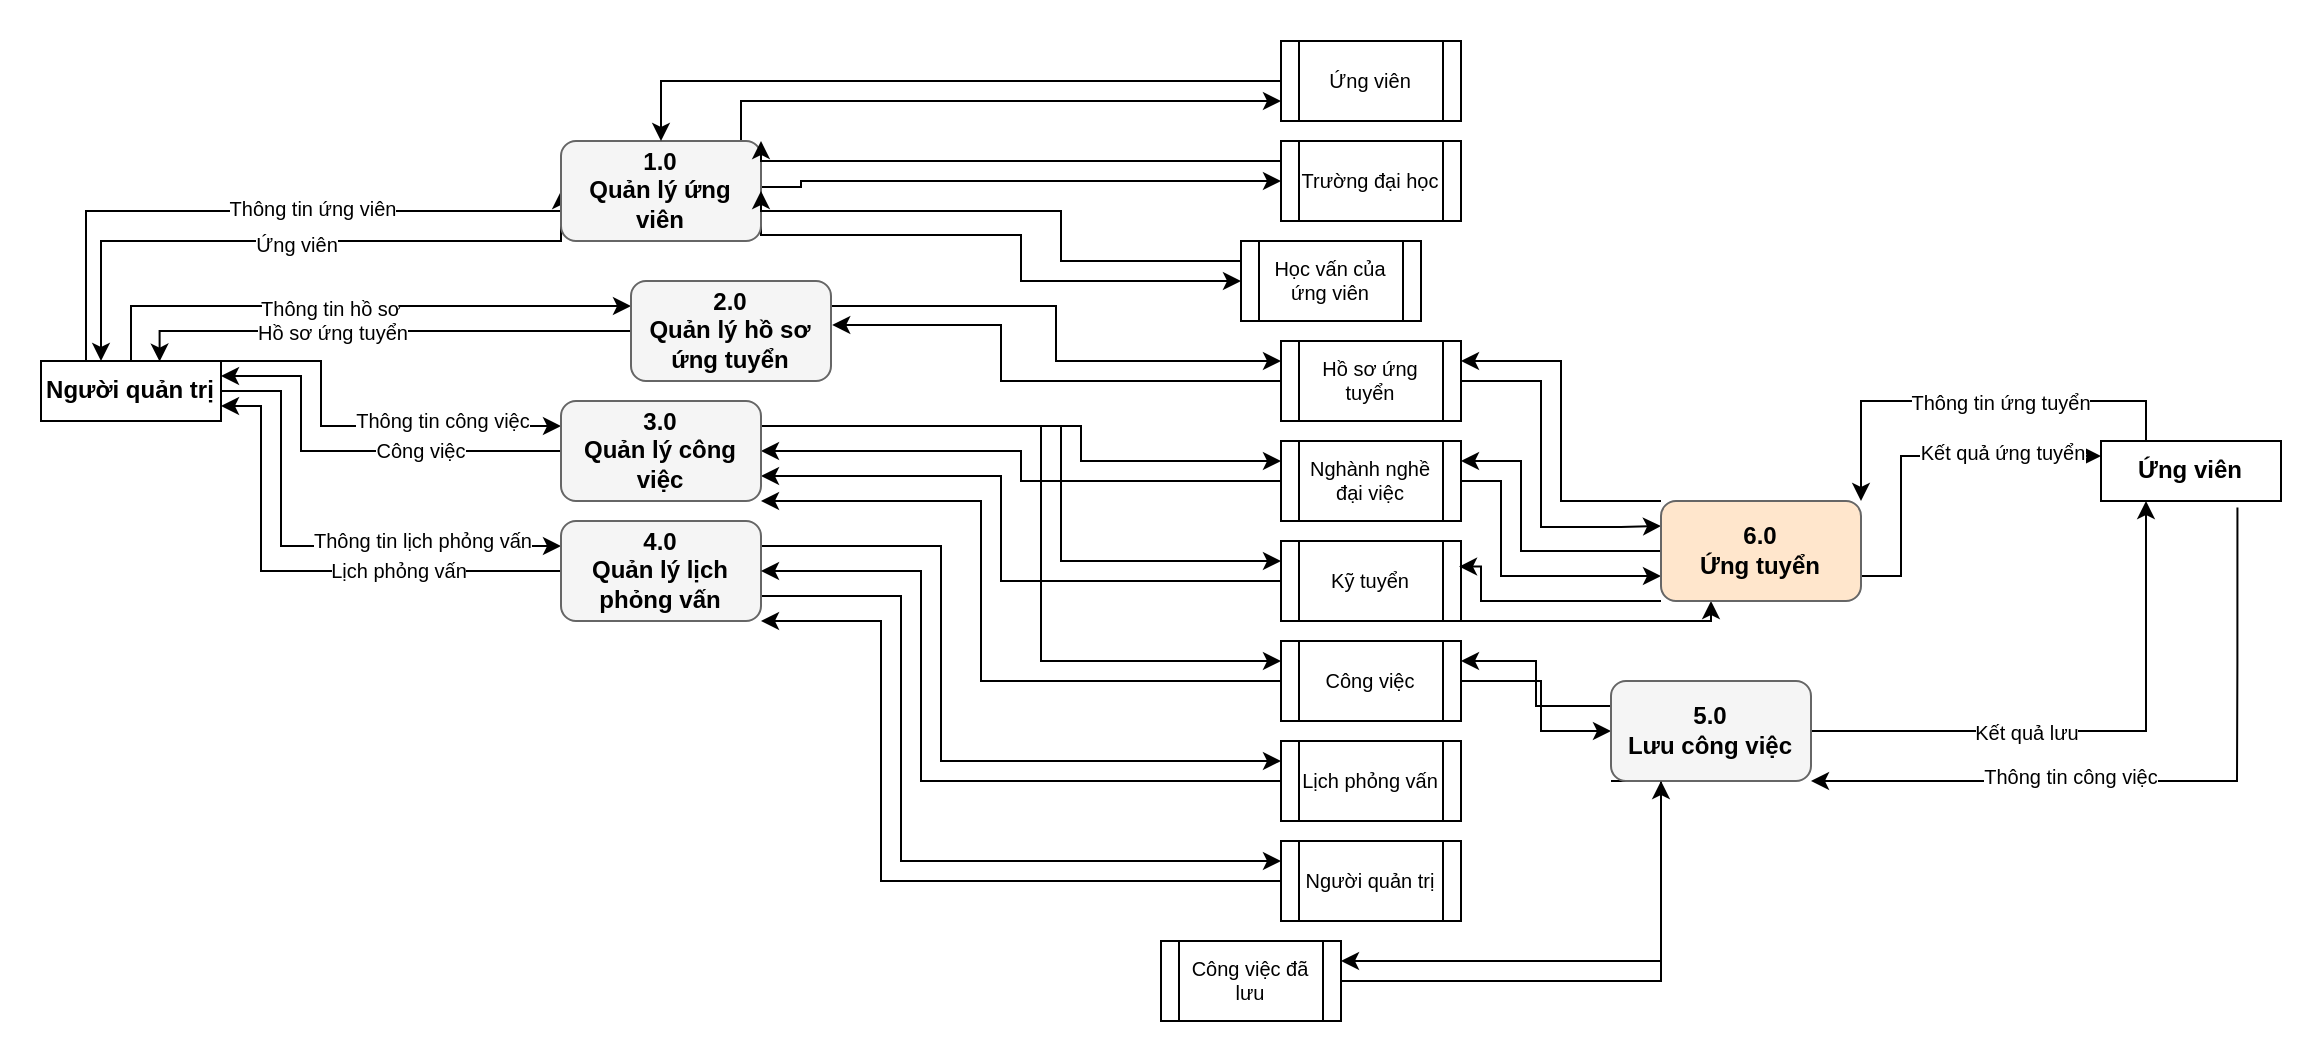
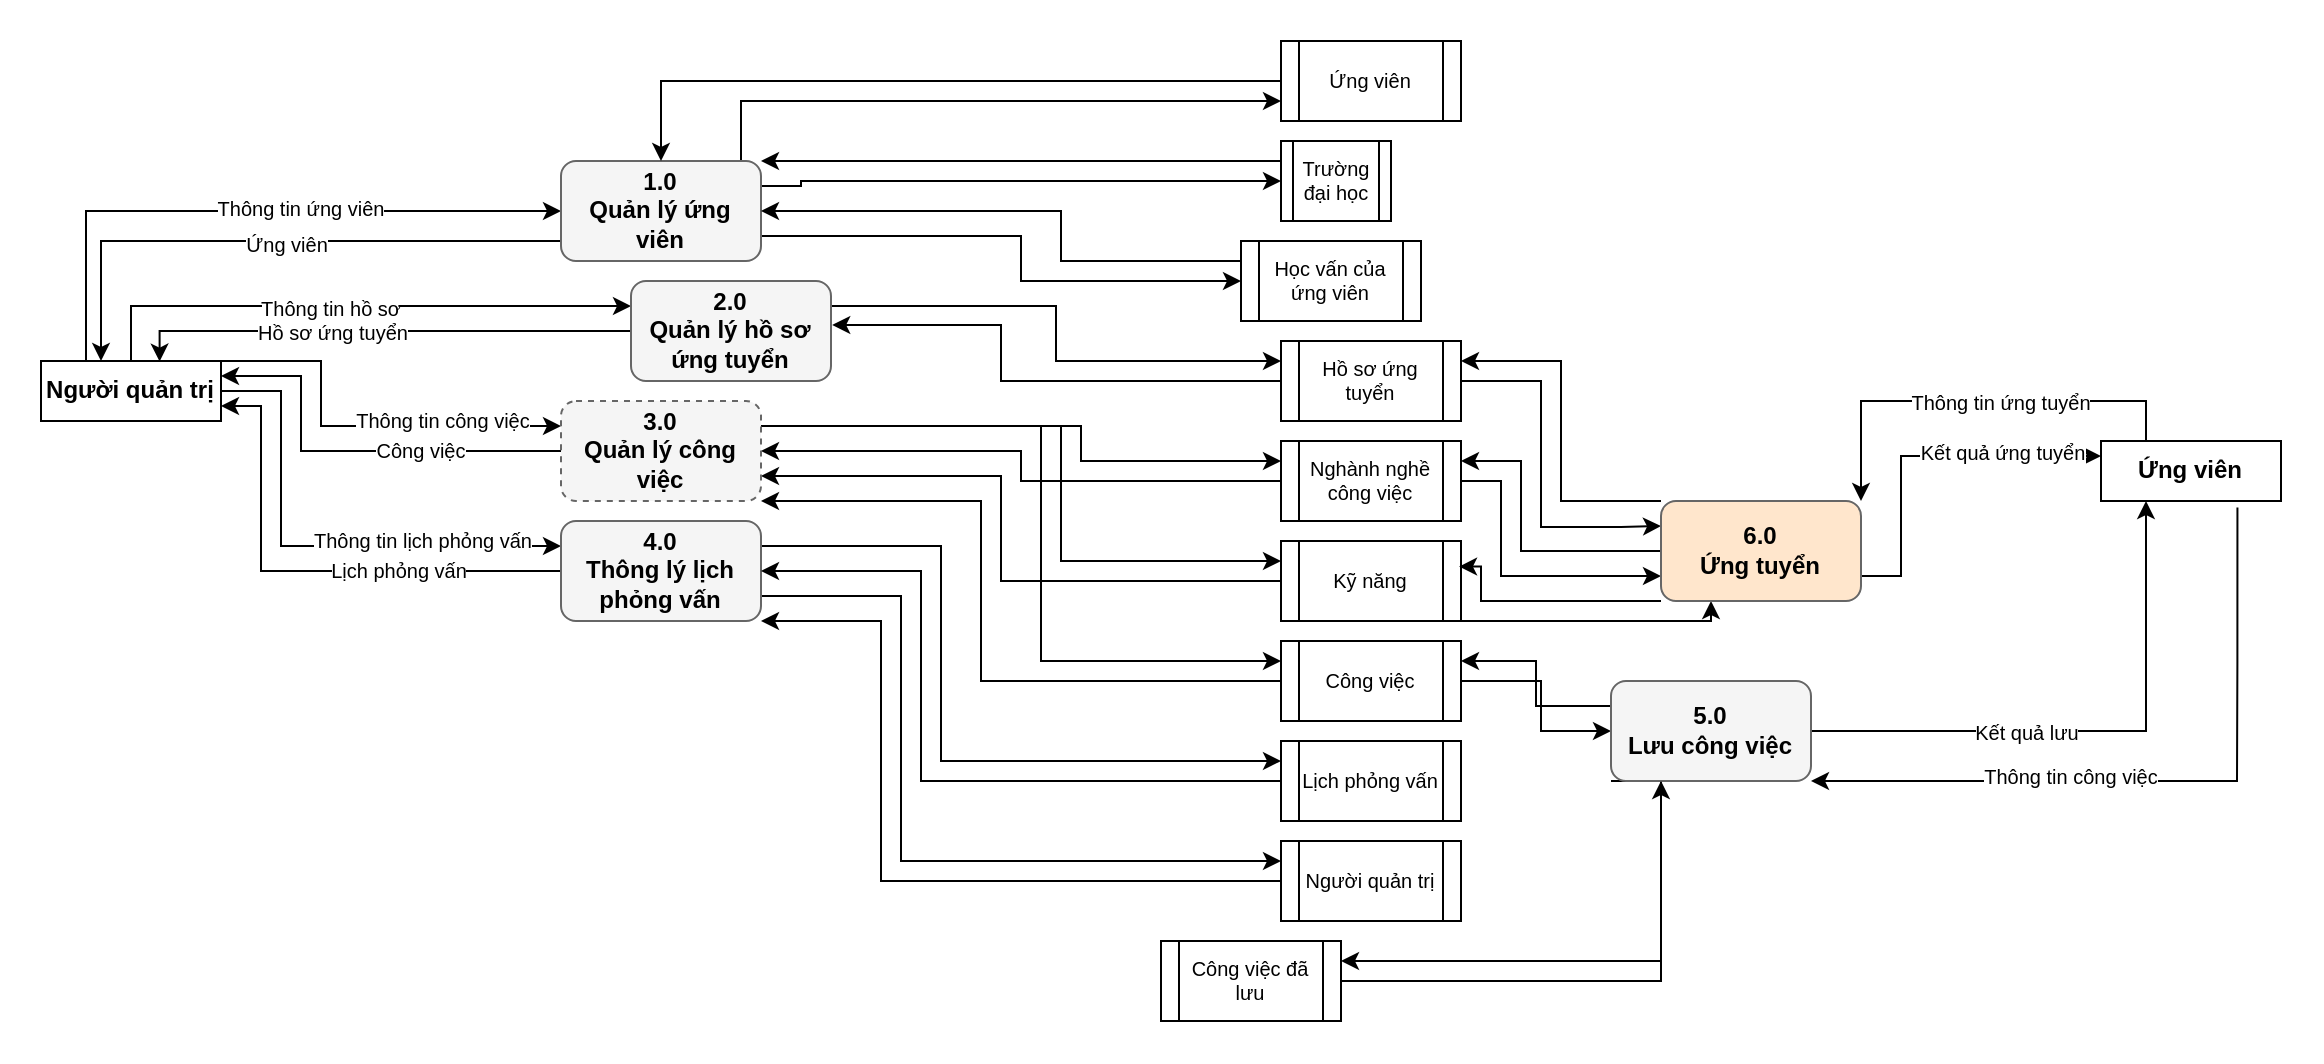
(1371, 181) -> (1336, 181)
(661, 191) -> (661, 211)
(661, 451) -> (661, 451)
(1371, 481) -> (1371, 481)
(661, 571) -> (661, 571)
(1371, 581) -> (1371, 581)
